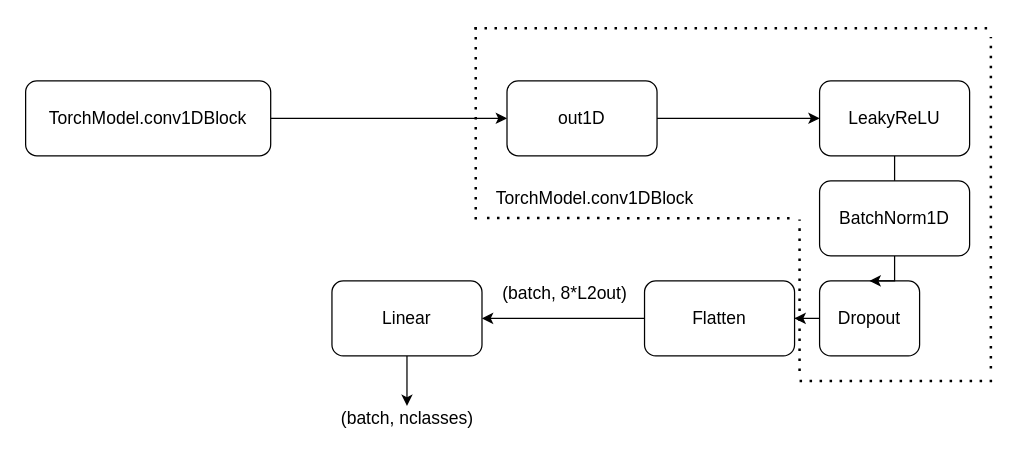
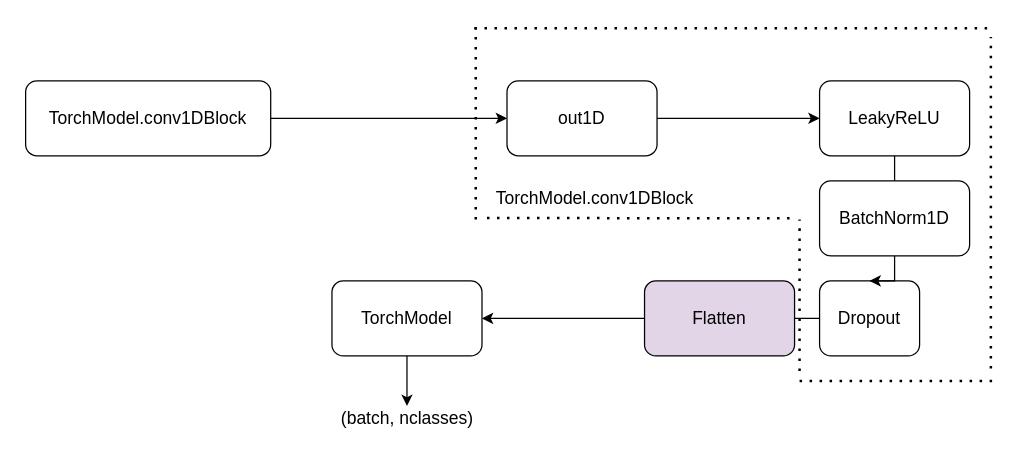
(564, 293) -> none
(407, 318) -> (407, 318)
(719, 318) -> (719, 318)
(804, 318) -> (801, 318)
